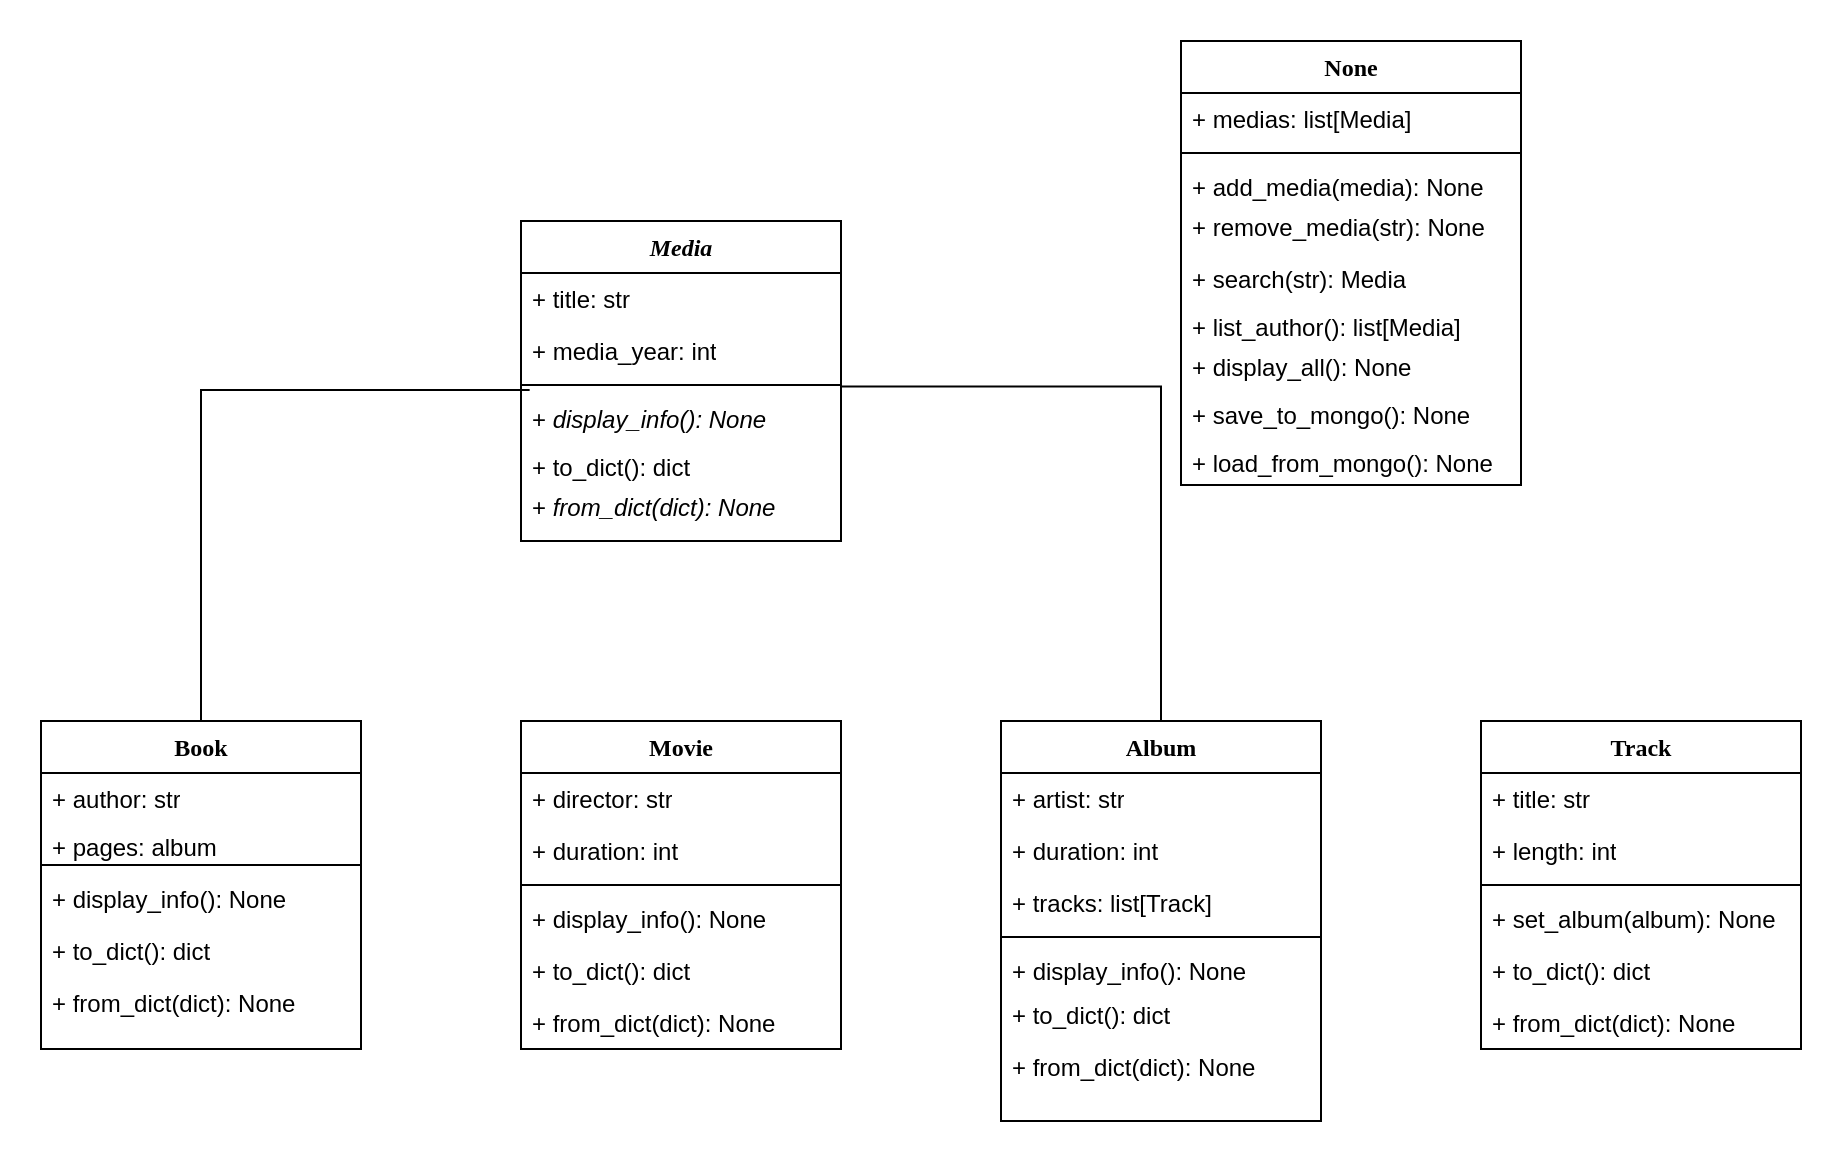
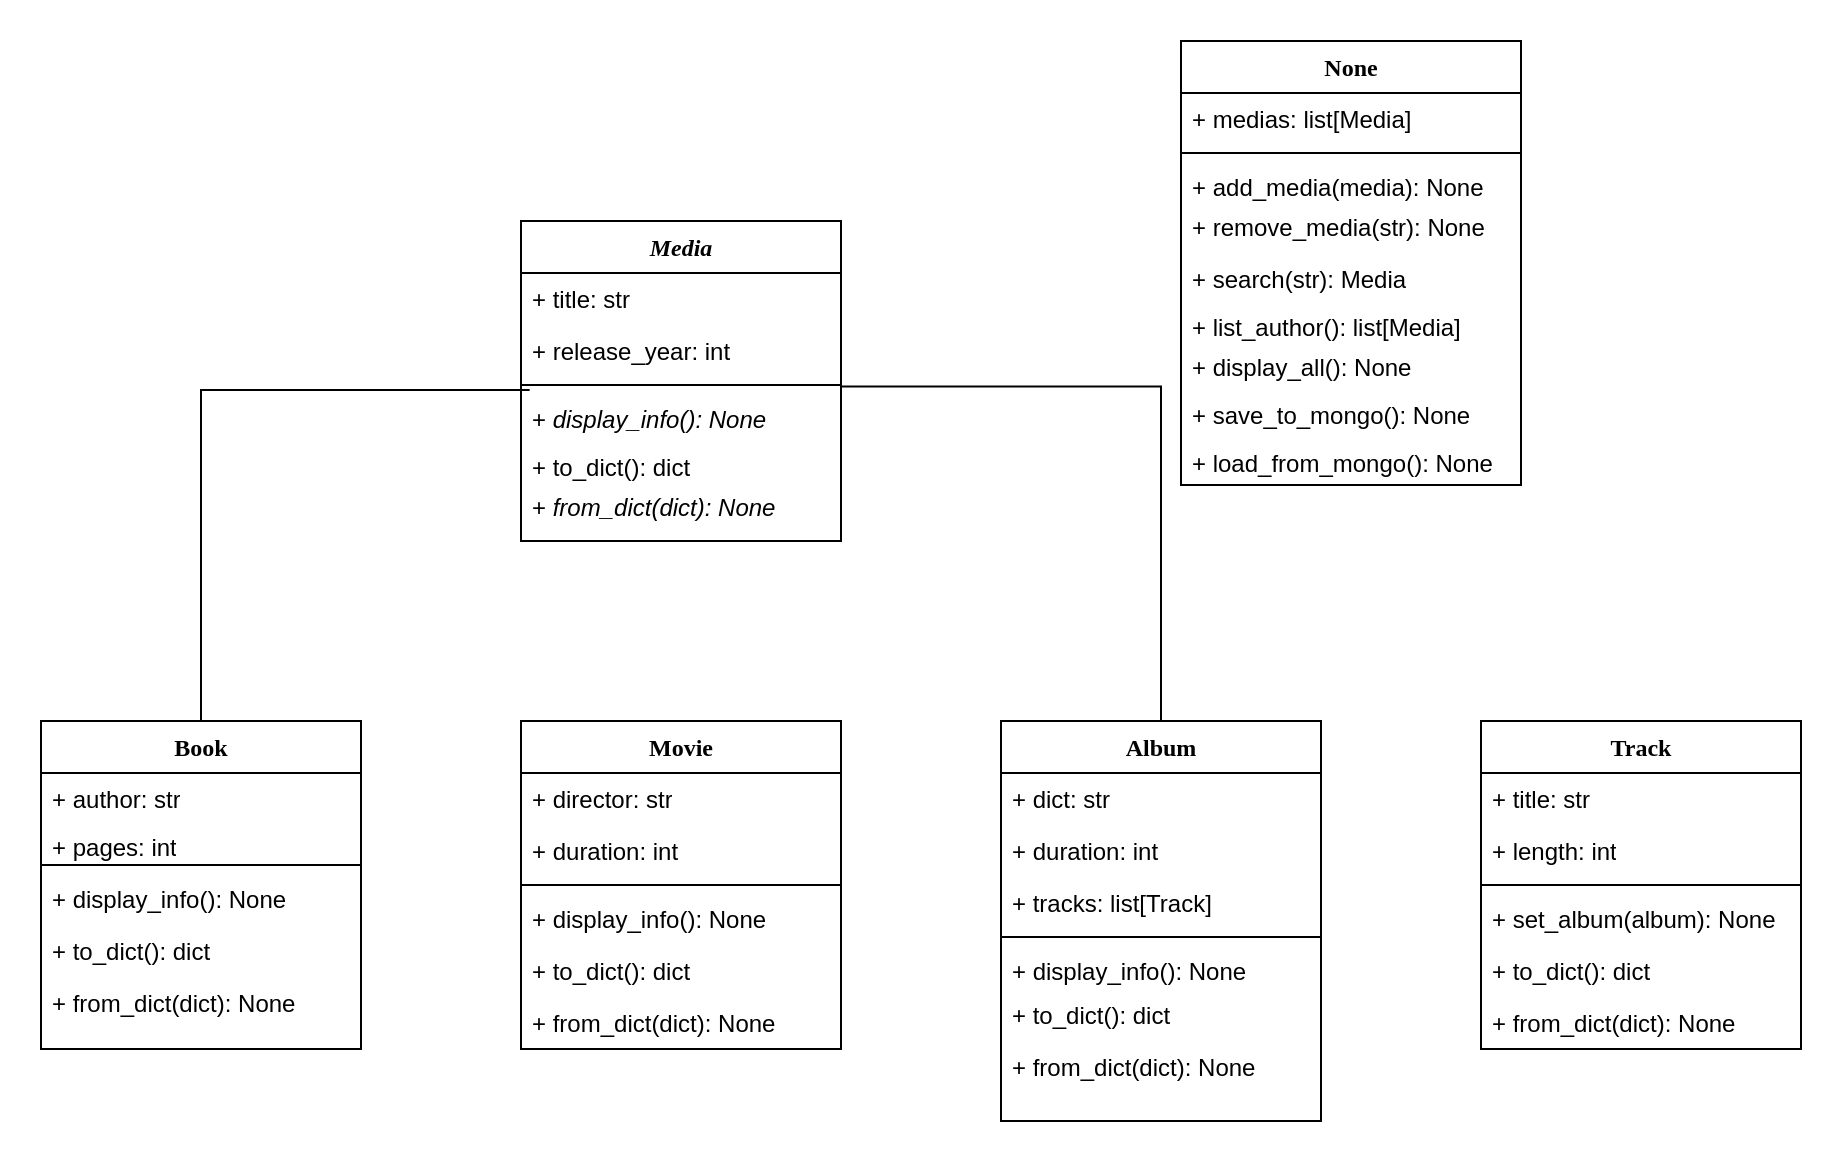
(632, 353) -> (645, 353)
(1088, 801) -> (1074, 801)
(135, 849) -> (121, 849)
